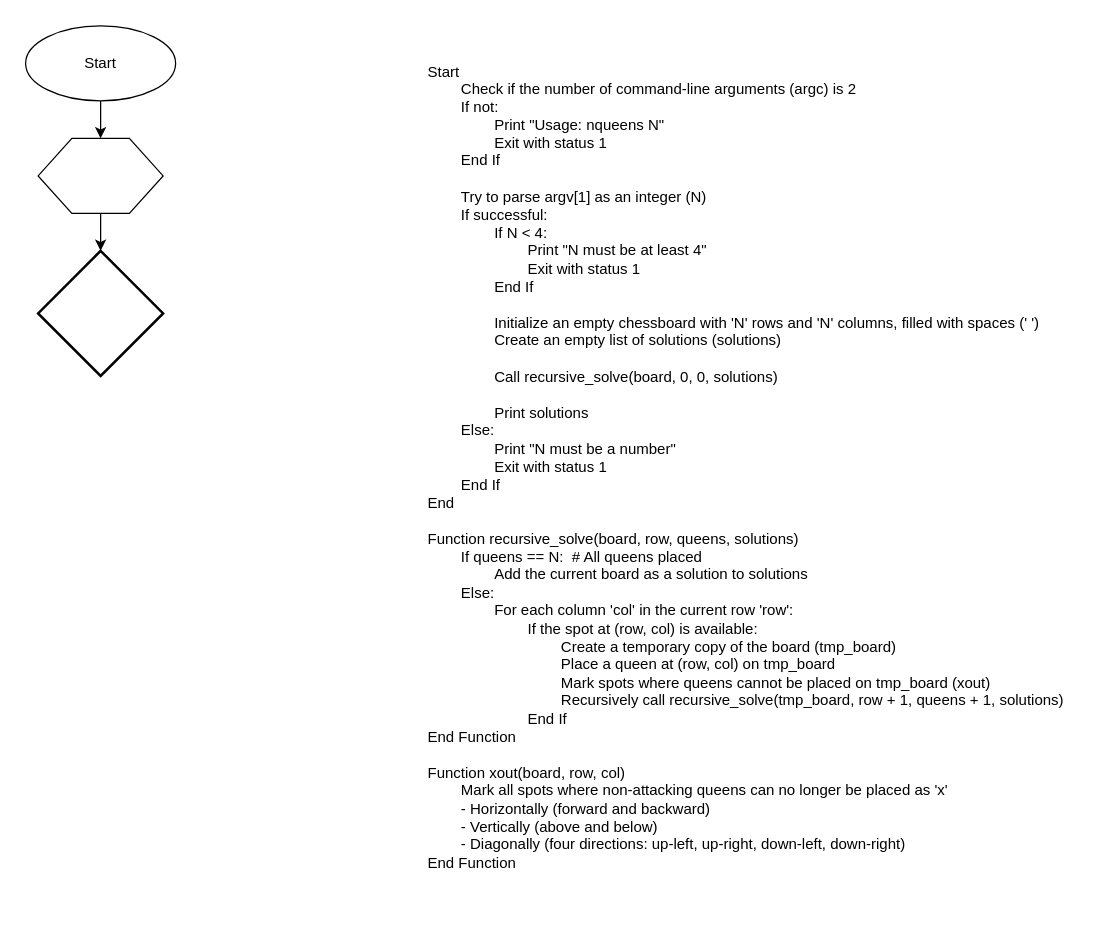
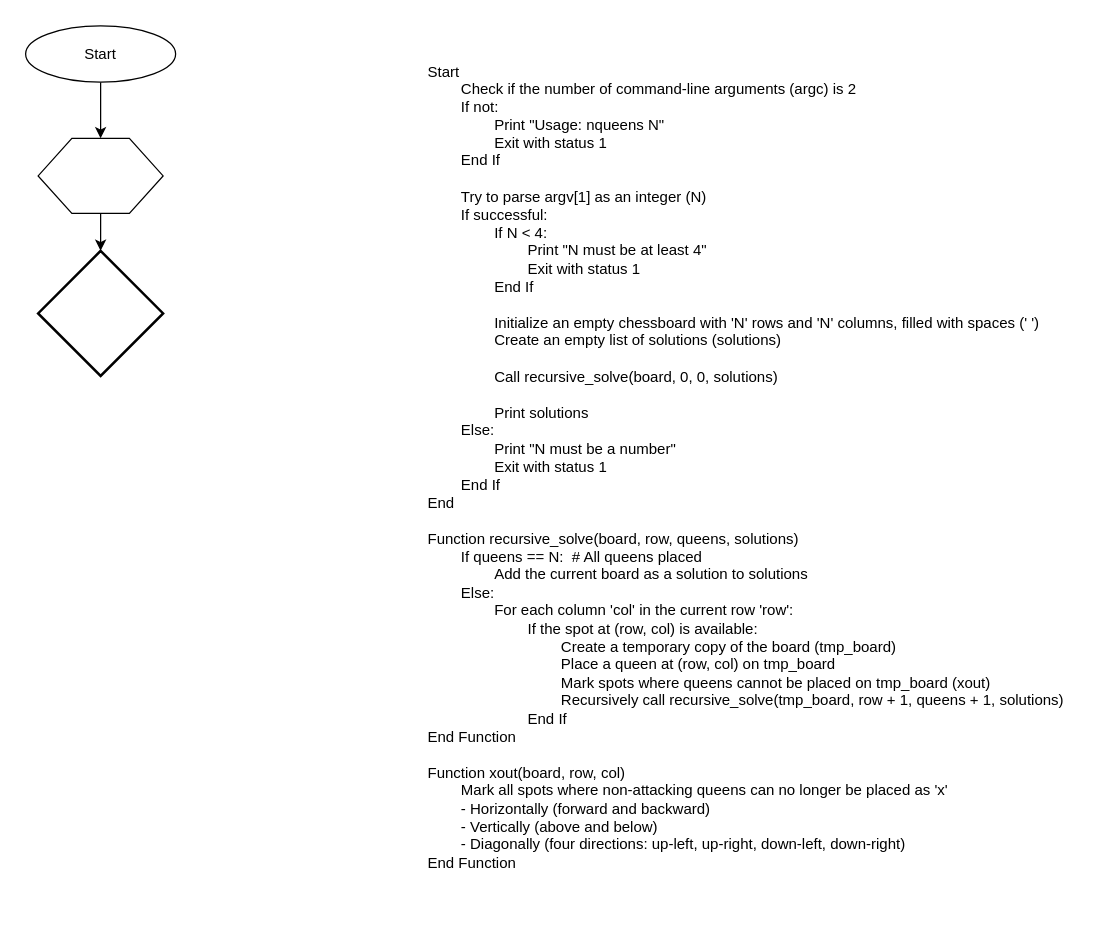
(101, 63) -> (101, 54)
